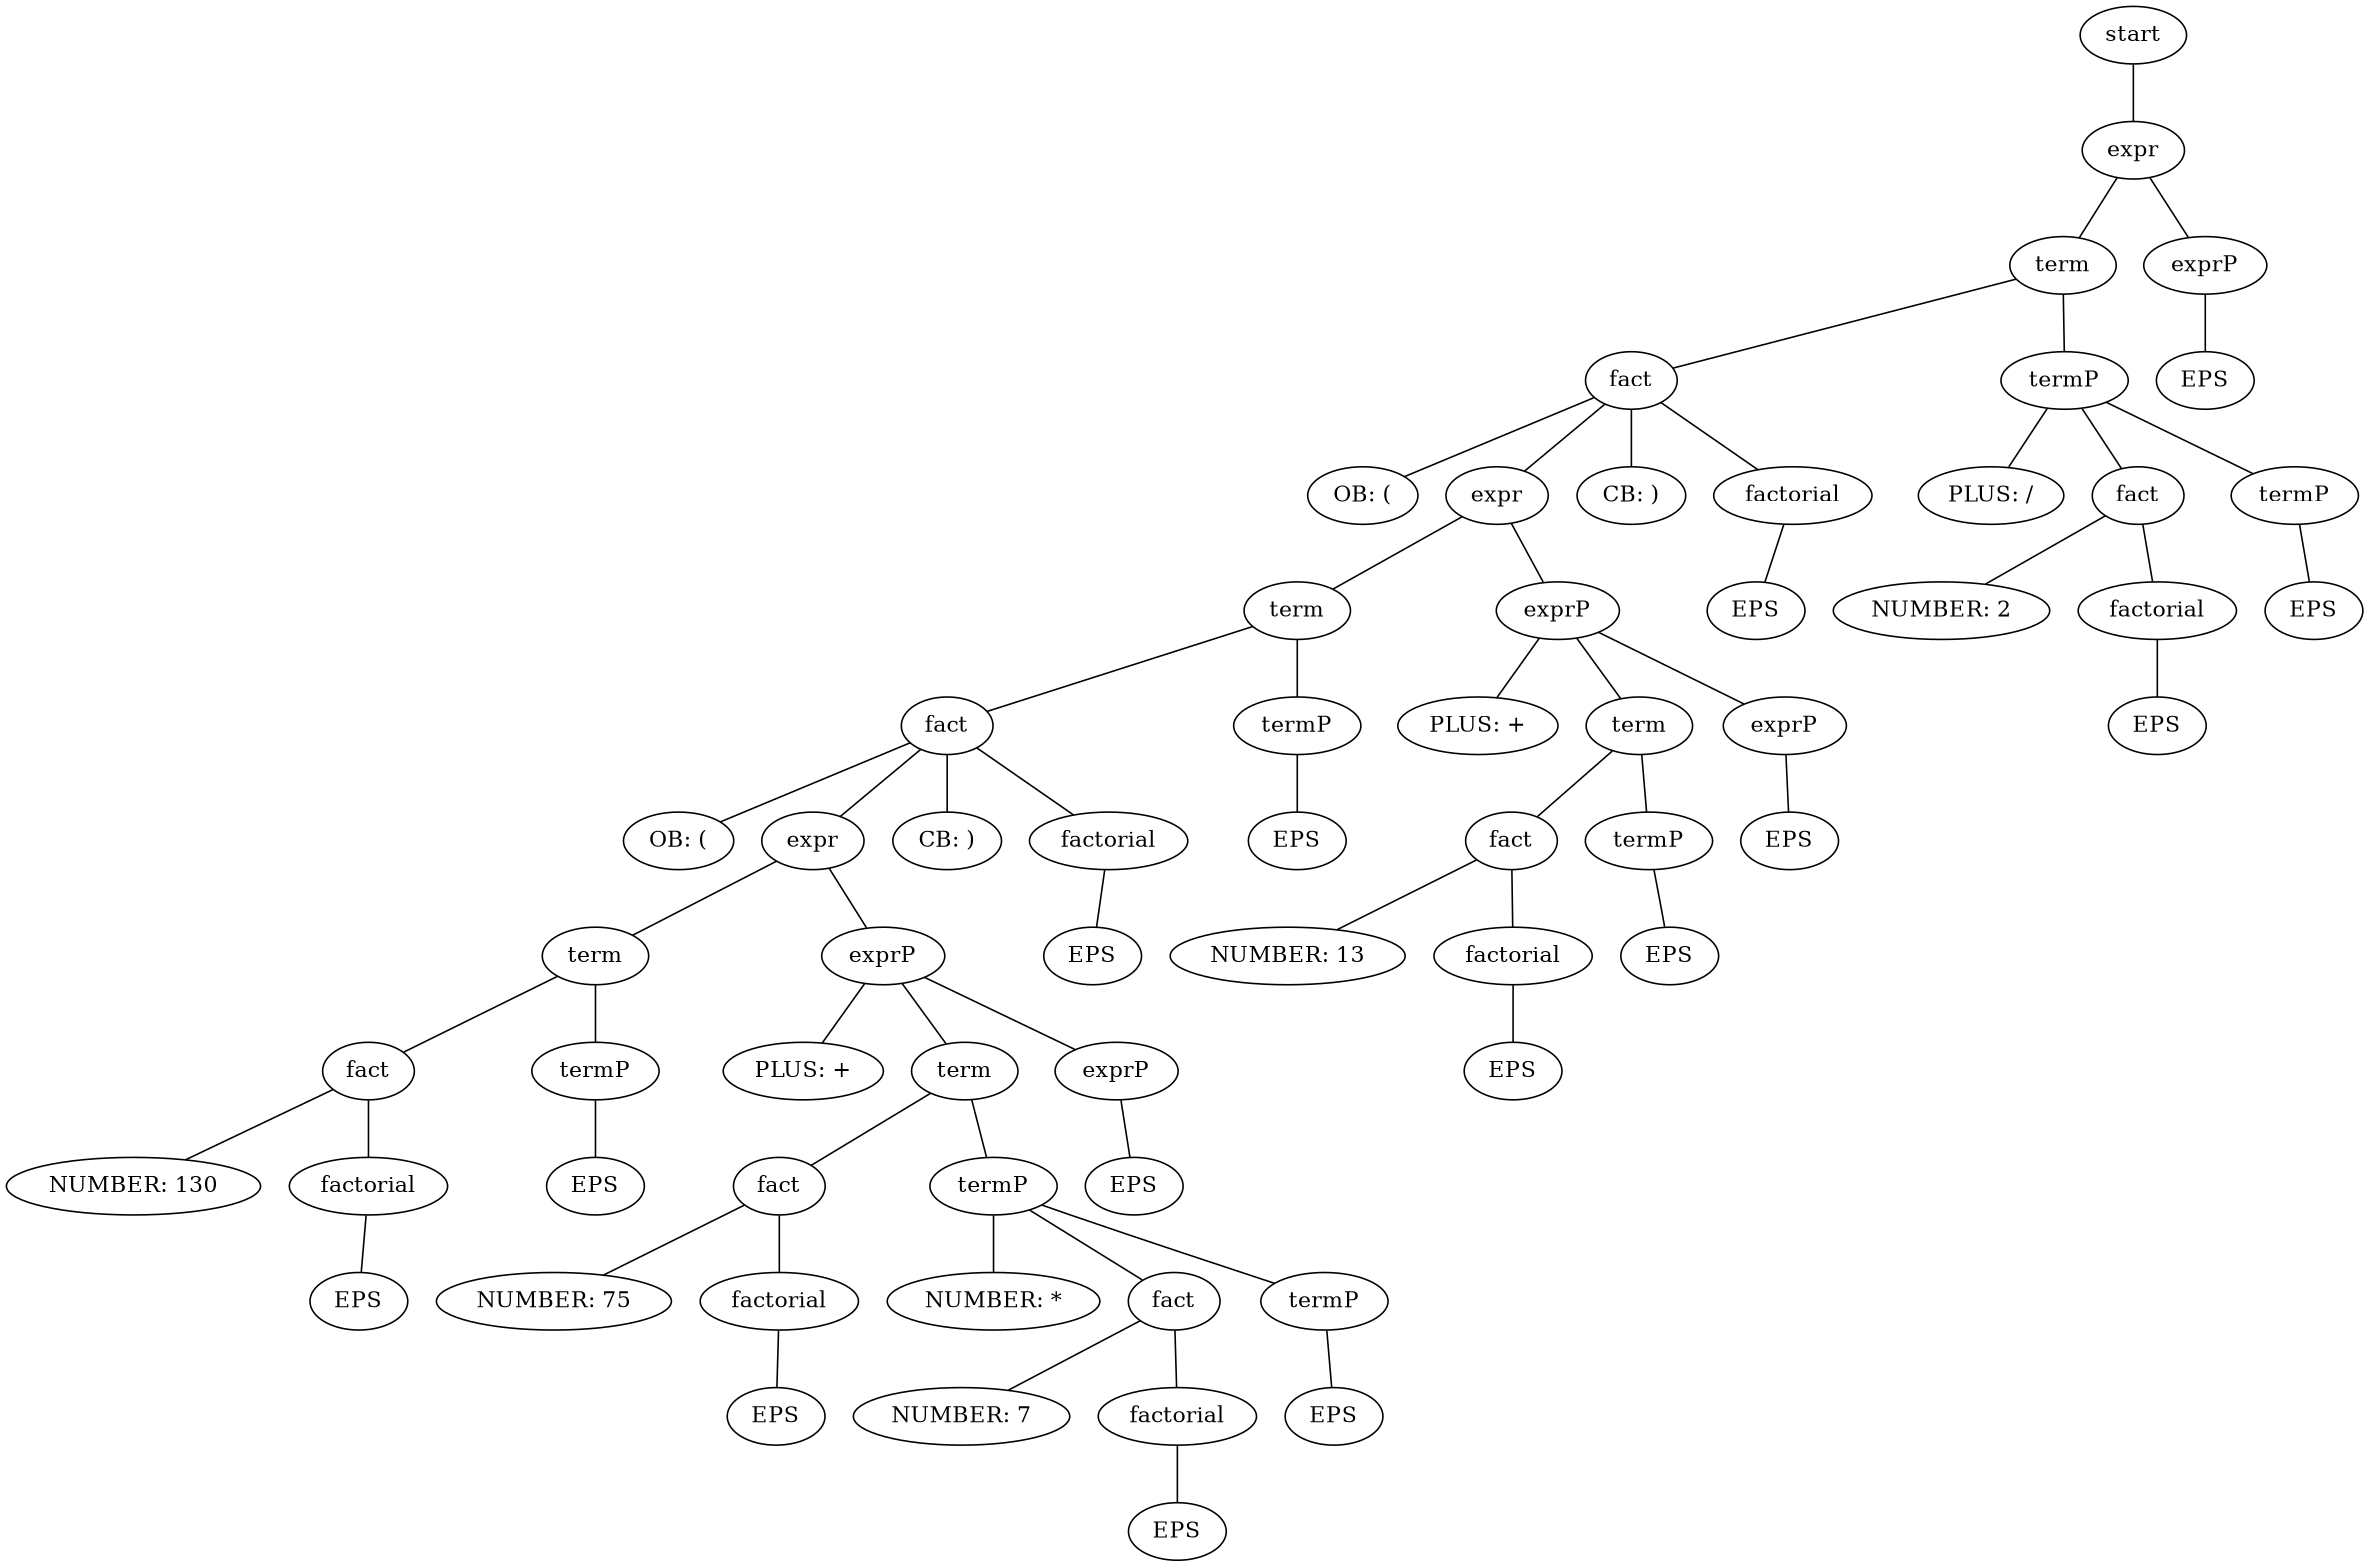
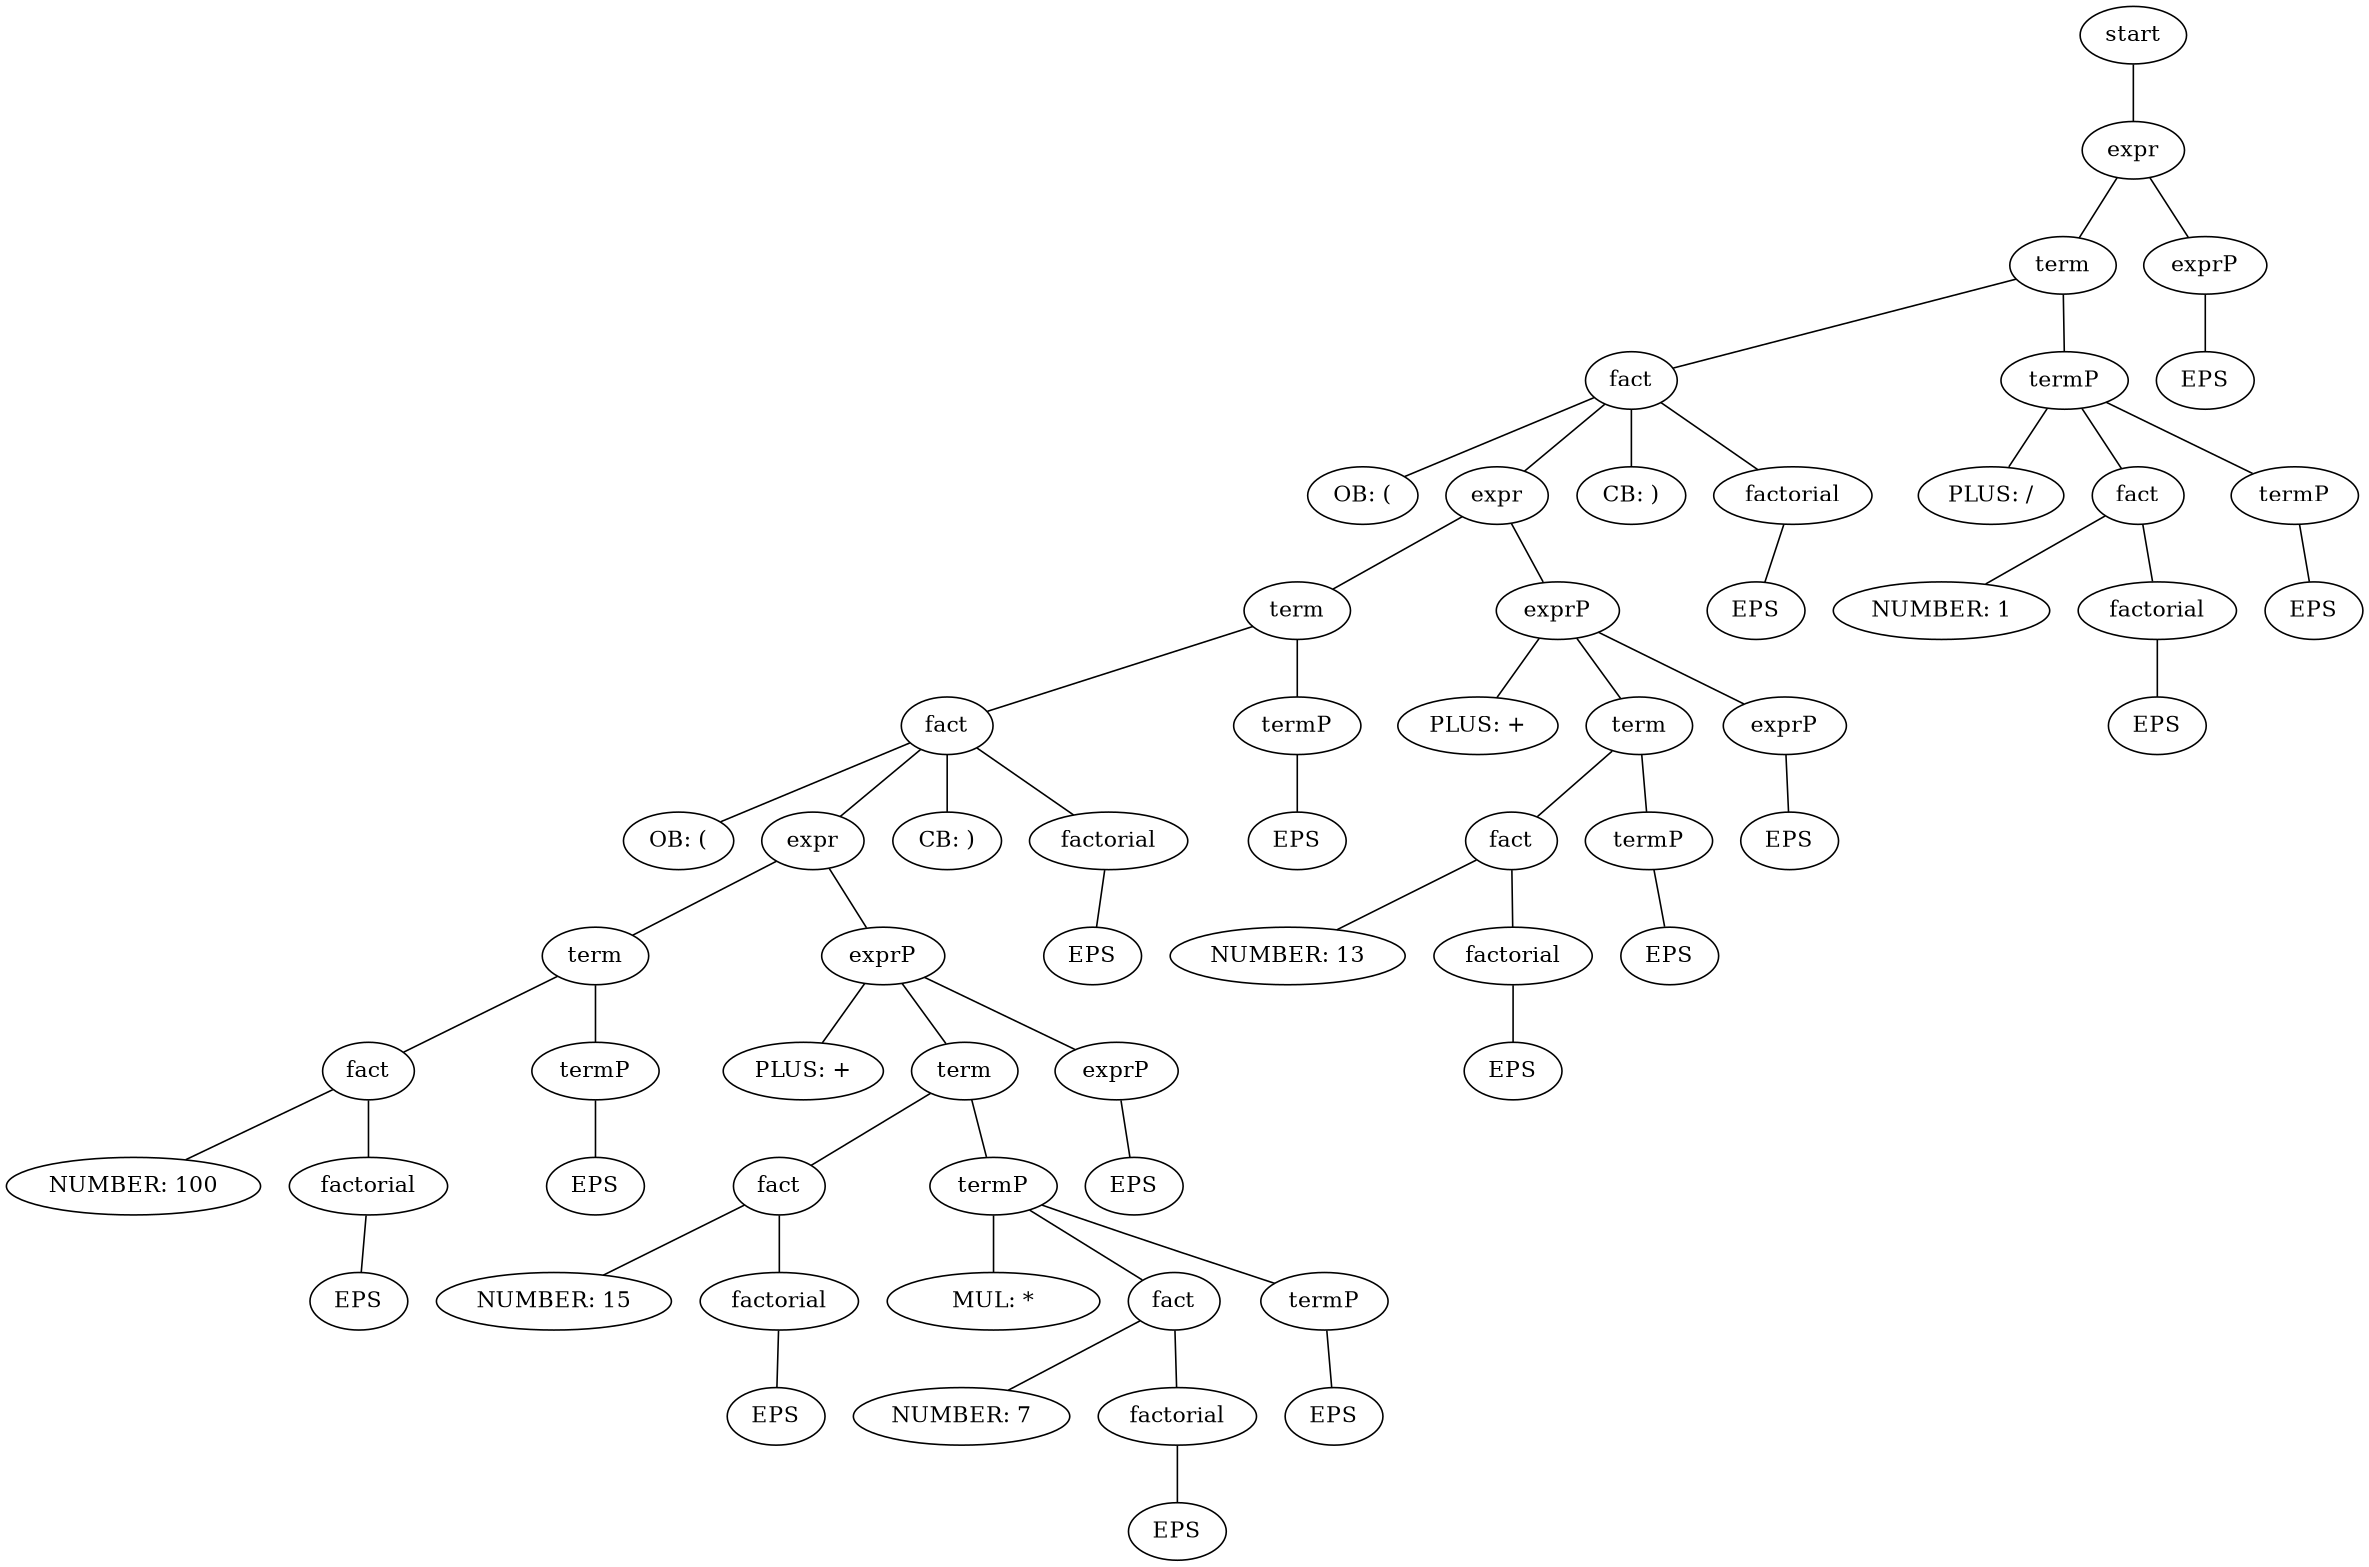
(1942, 611) -> (1942, 611)
(133, 1186) -> (133, 1186)
(554, 1301) -> (554, 1301)
(994, 1301) -> (994, 1301)
